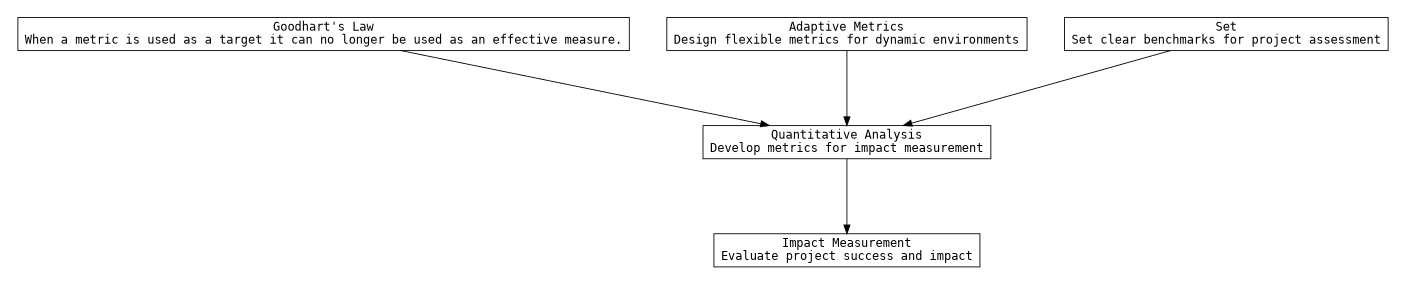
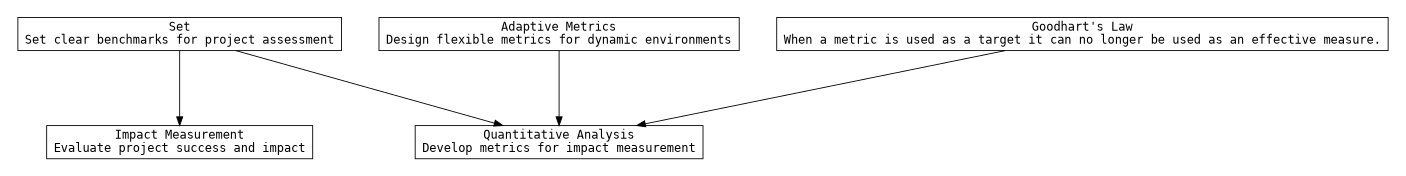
(847, 192) -> (180, 84)
